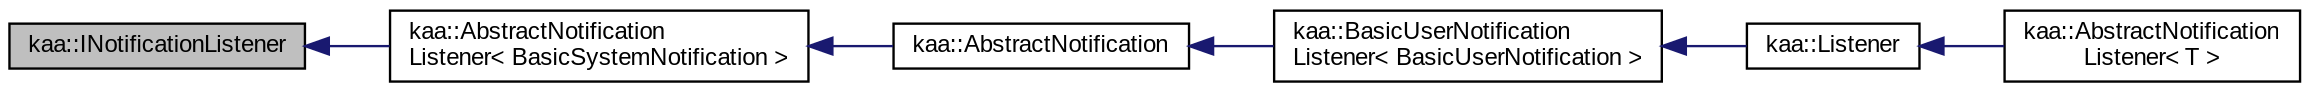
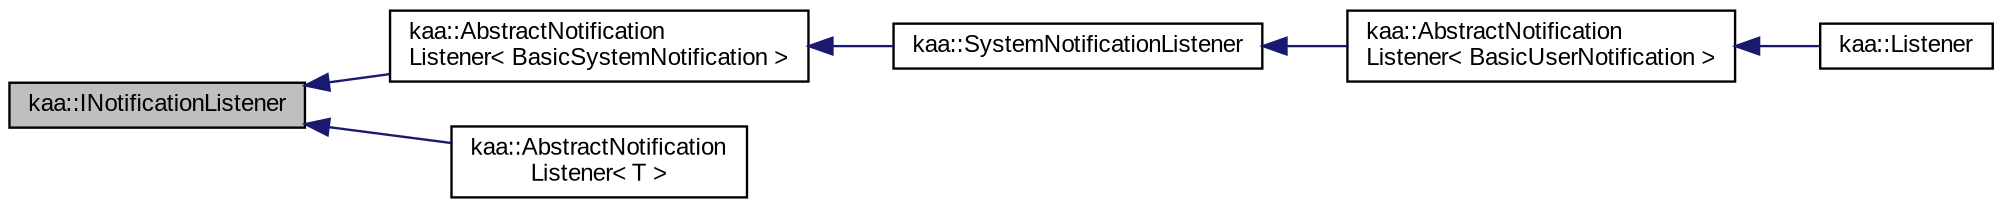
(1041, 46) -> (1078, 46)
(1468, 46) -> (1541, 46)
(1974, 46) -> (390, 135)
